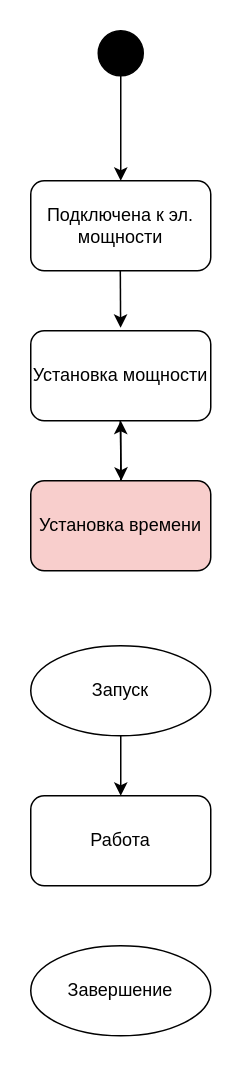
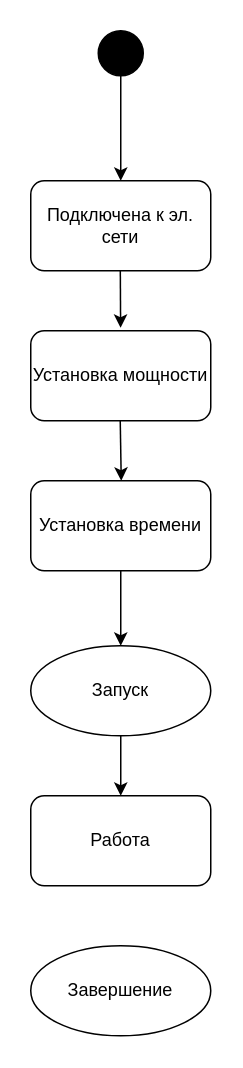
(121, 226) -> (121, 226)
(121, 479) -> (121, 603)
(121, 526) -> (121, 526)
